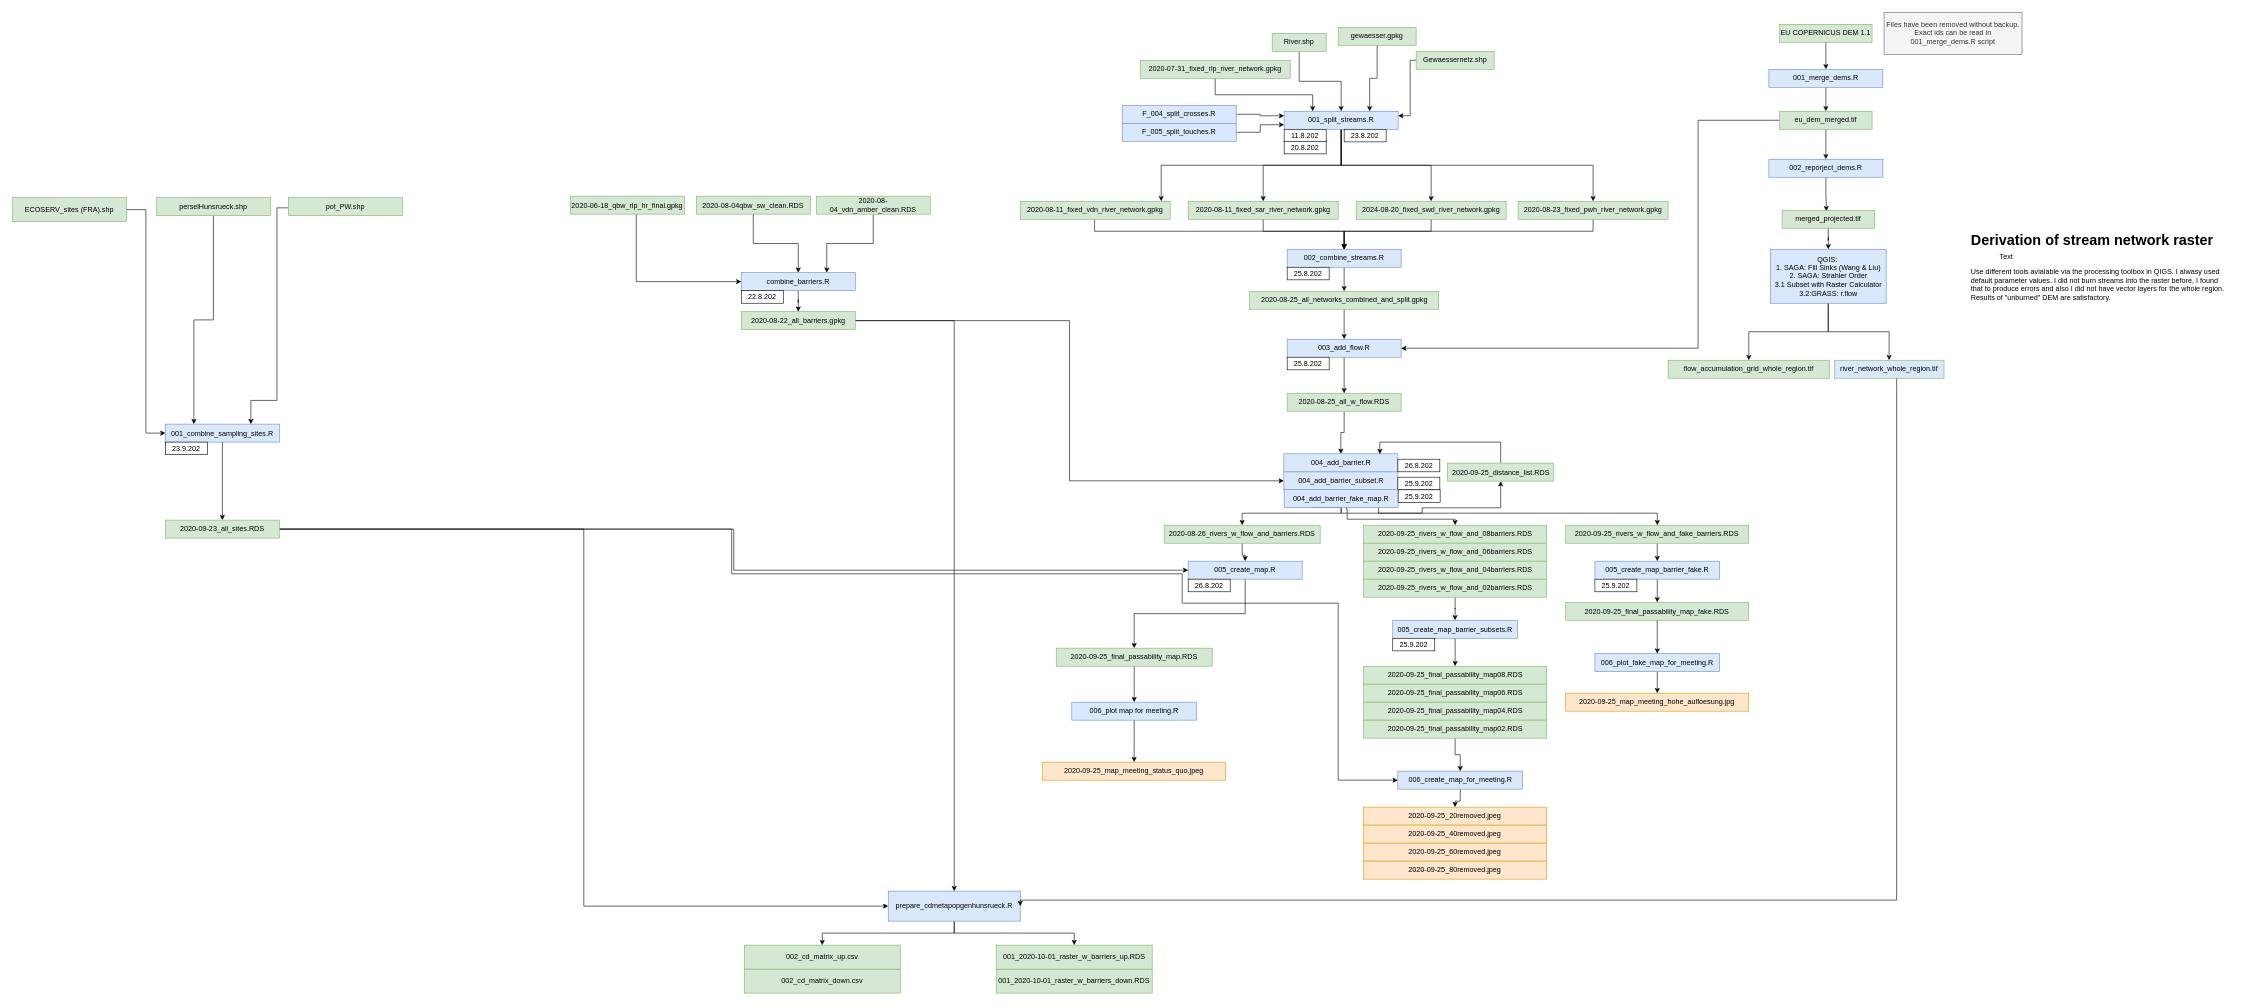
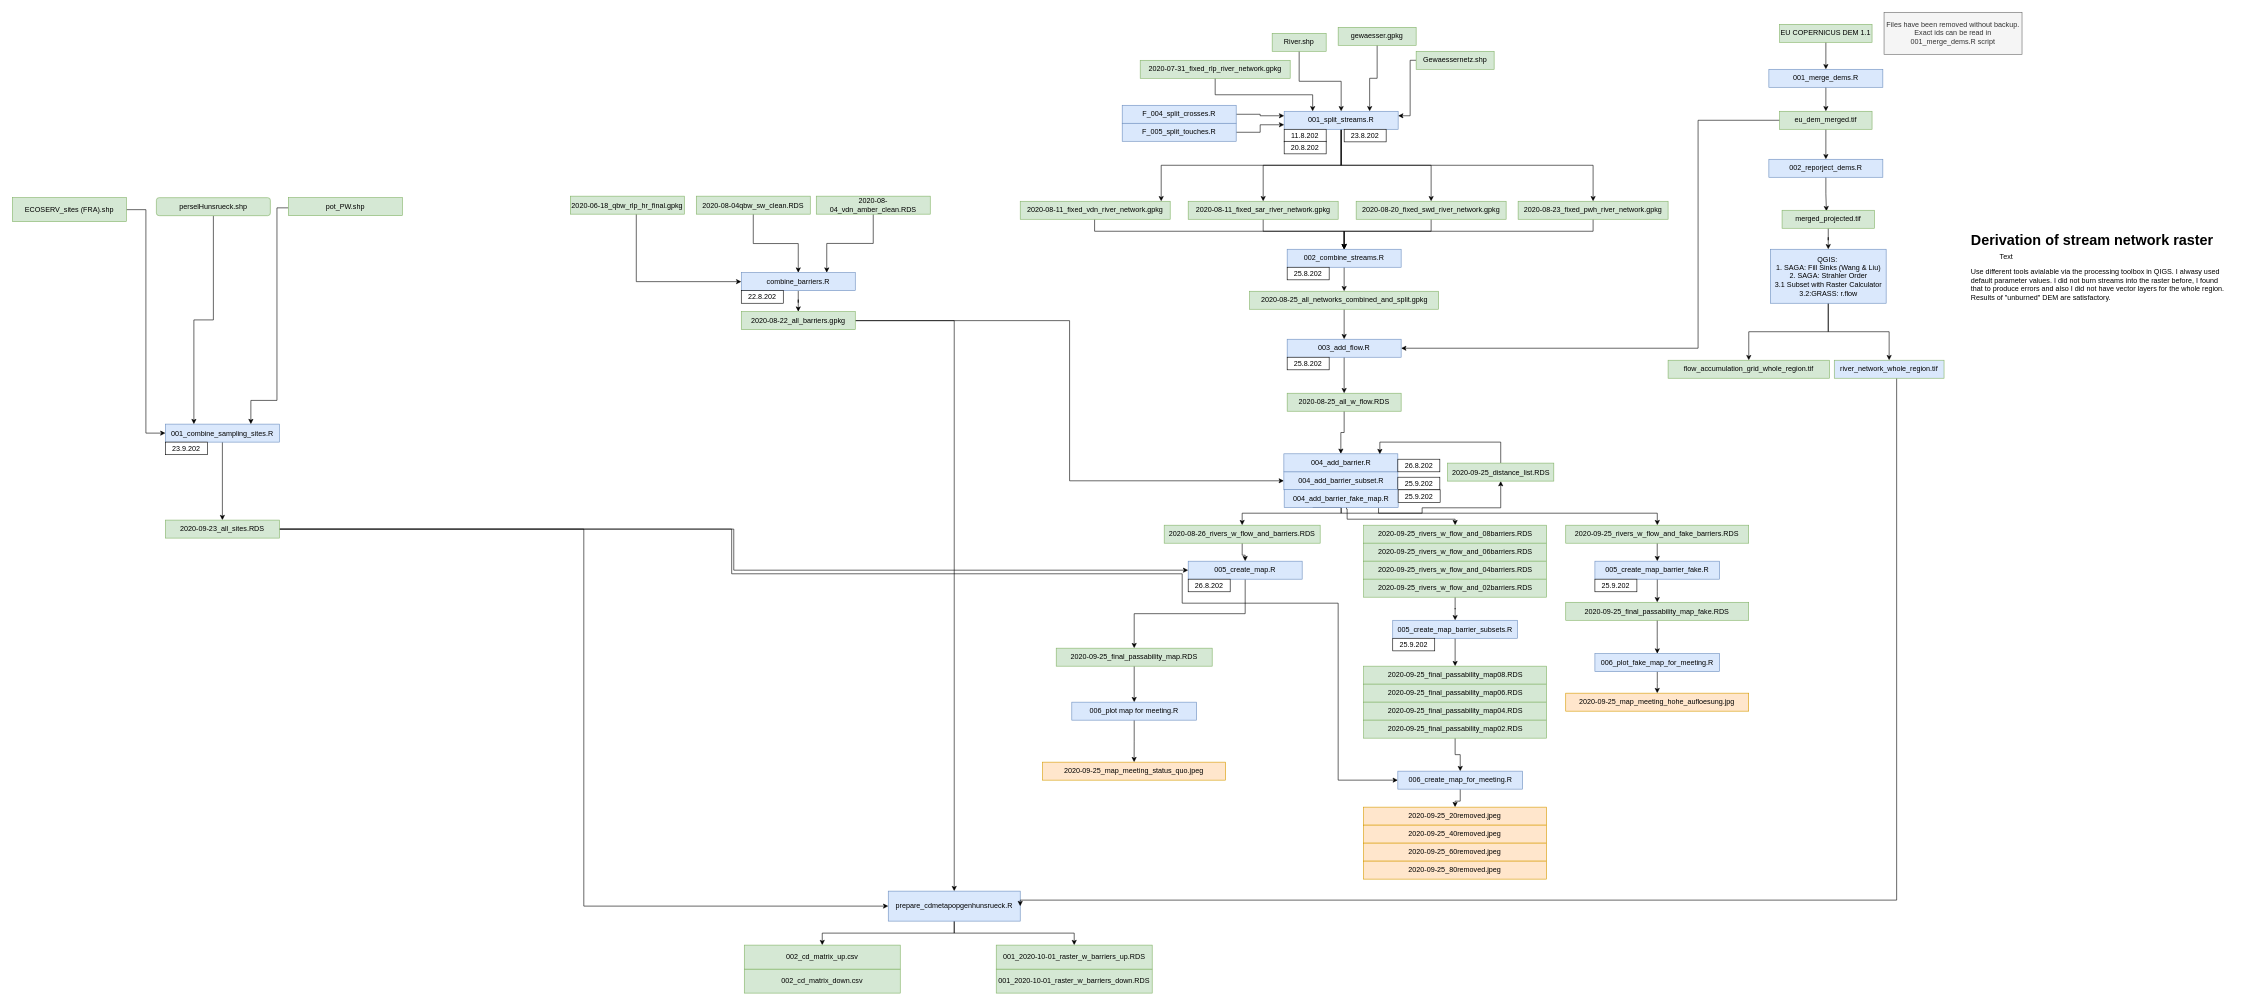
(213, 207) -> (213, 207)
(1431, 210) -> (1431, 210)
